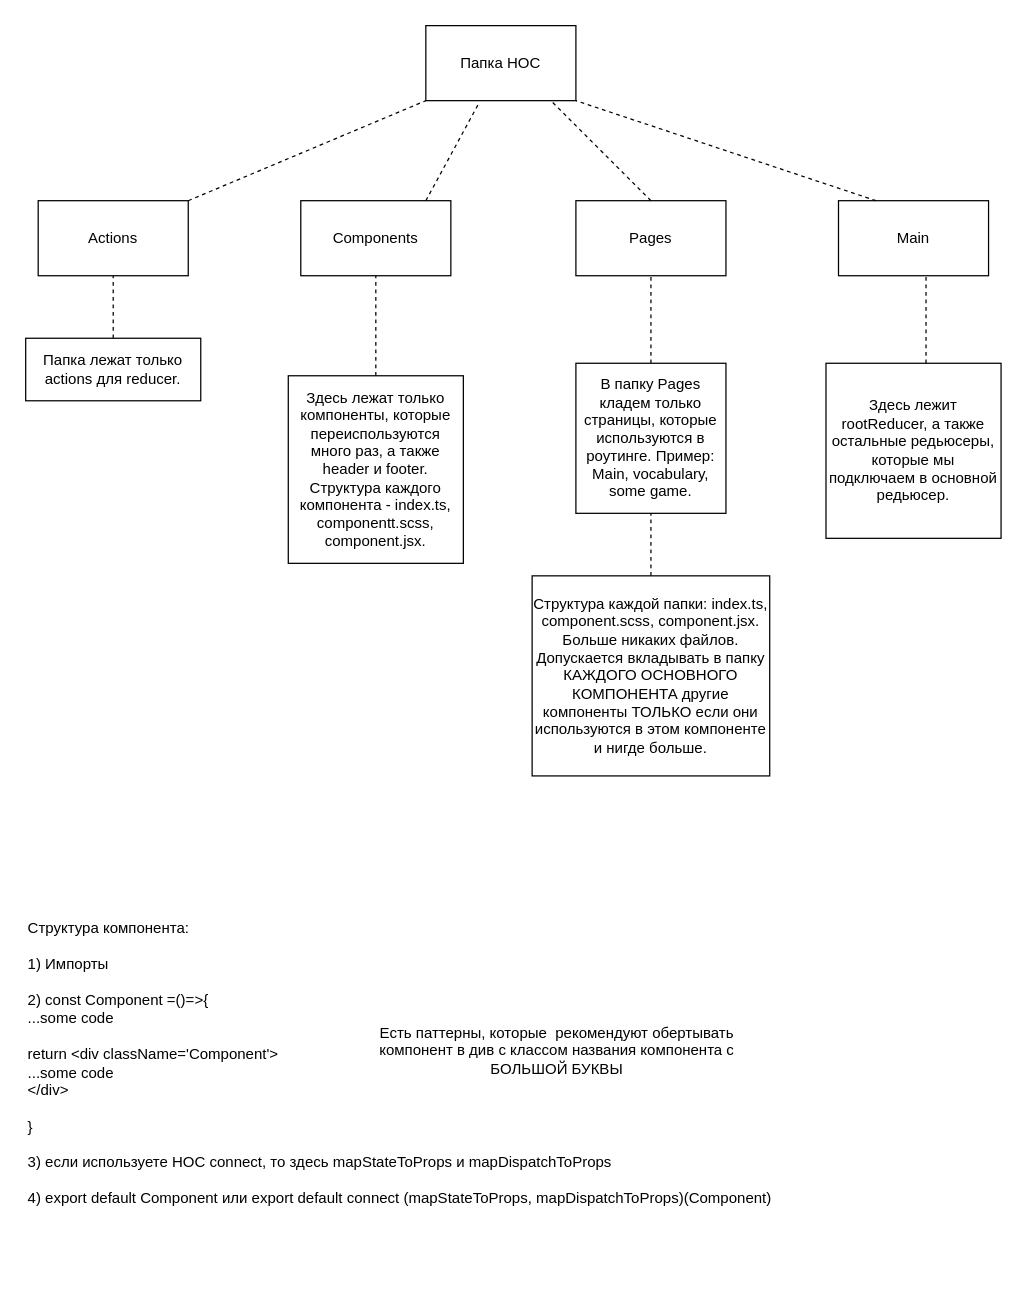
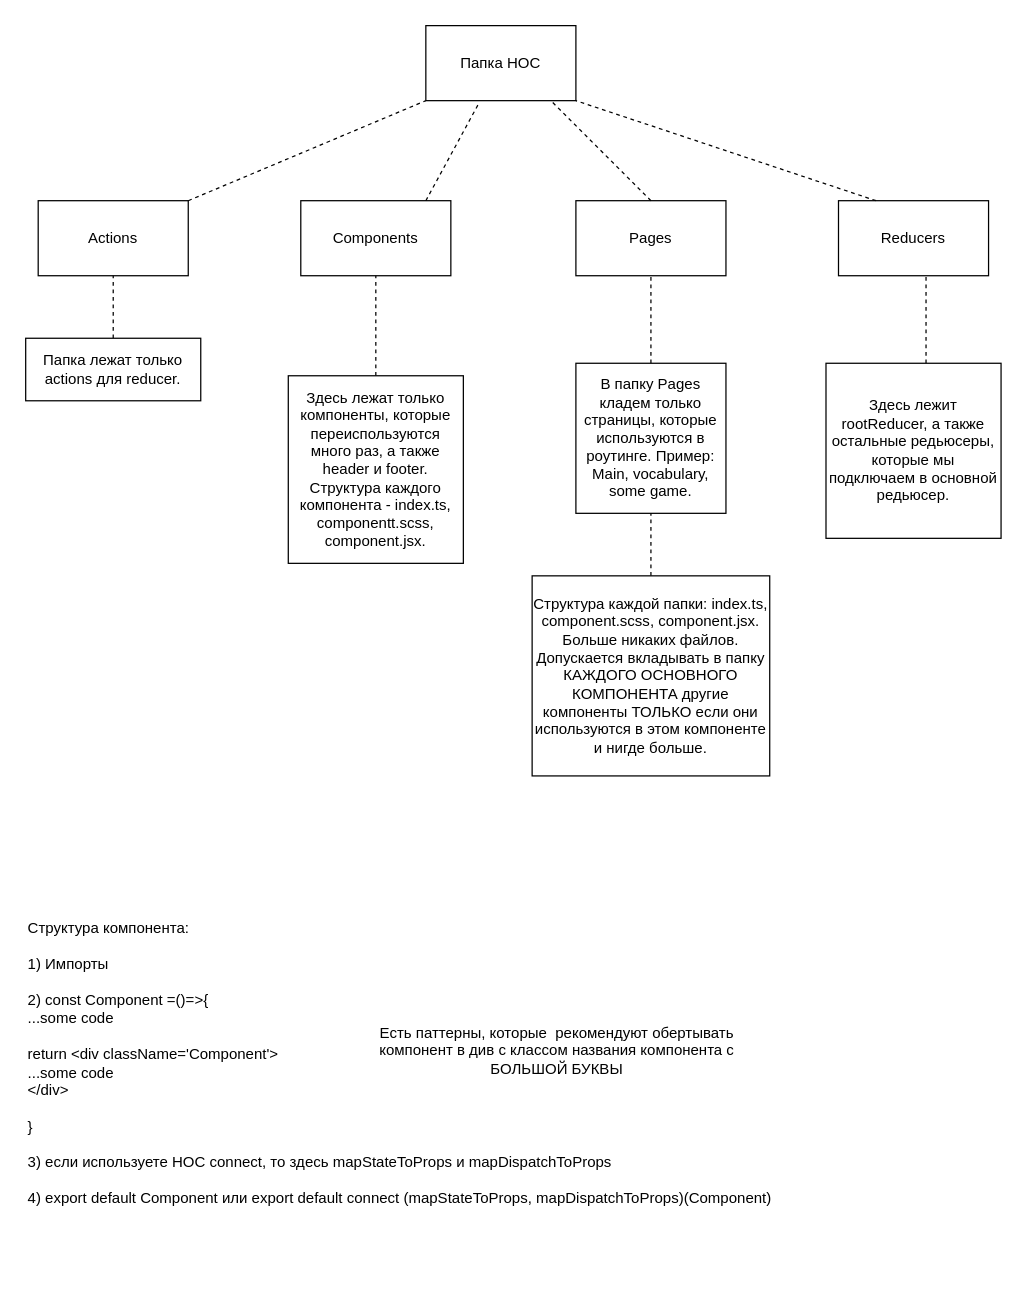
(913, 238) -> (913, 238)
